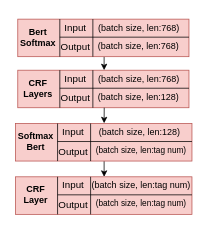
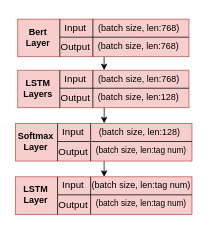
(38, 37) -> (38, 37)
(38, 88) -> (38, 88)
(36, 141) -> (36, 141)
(36, 195) -> (36, 195)
